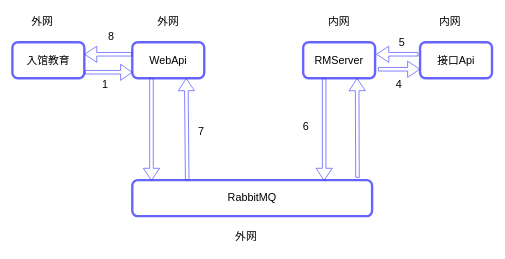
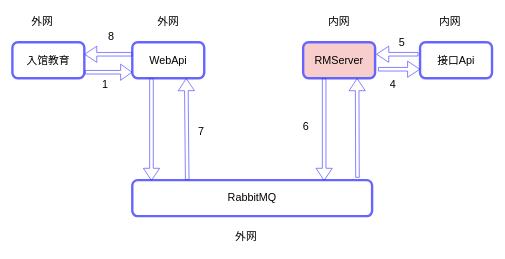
(339, 60) -> (339, 60)
(399, 84) -> (393, 84)
